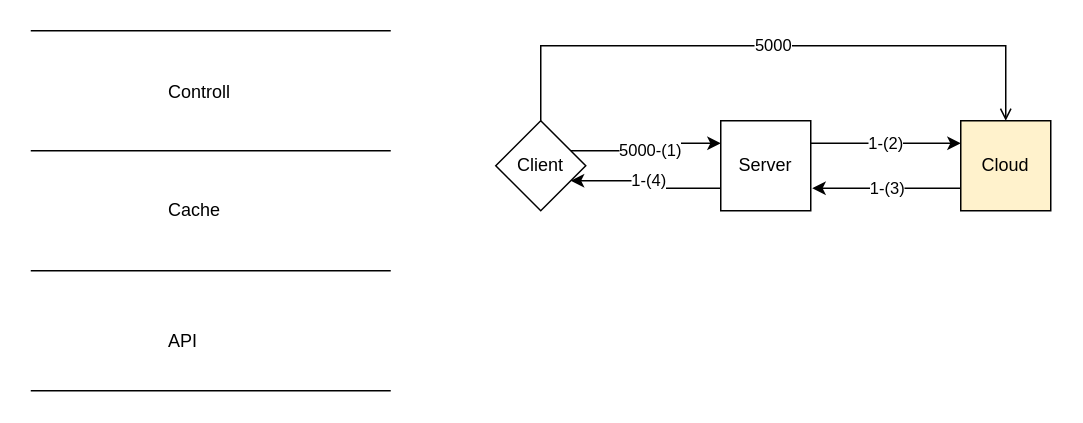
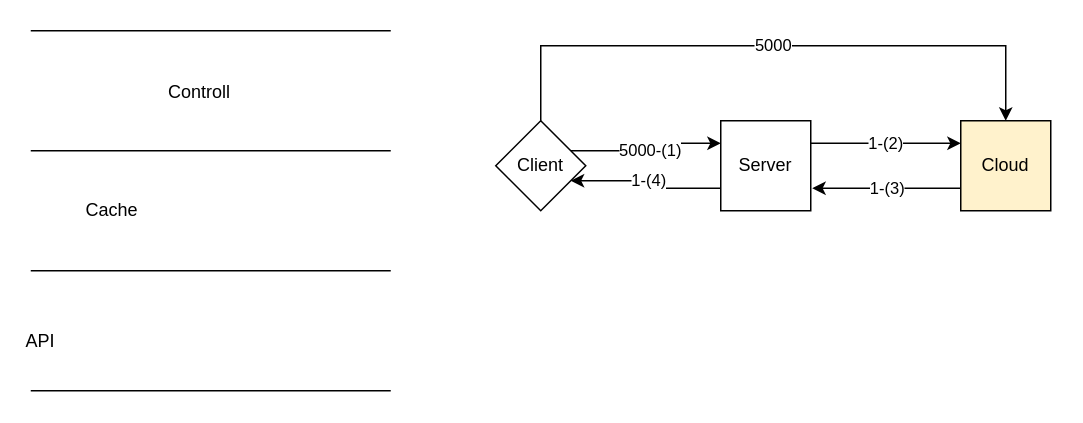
(1006, 111) -> (1006, 109)
(203, 211) -> (121, 211)
(188, 341) -> (46, 341)
